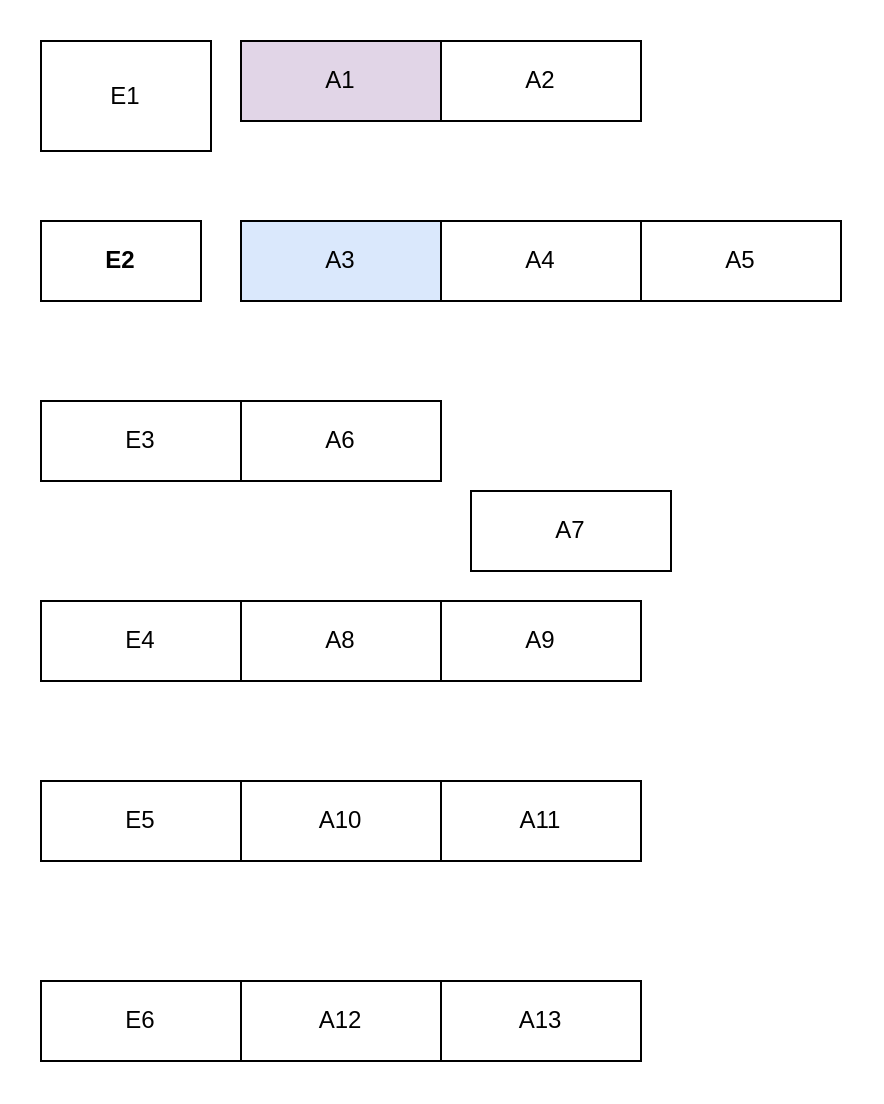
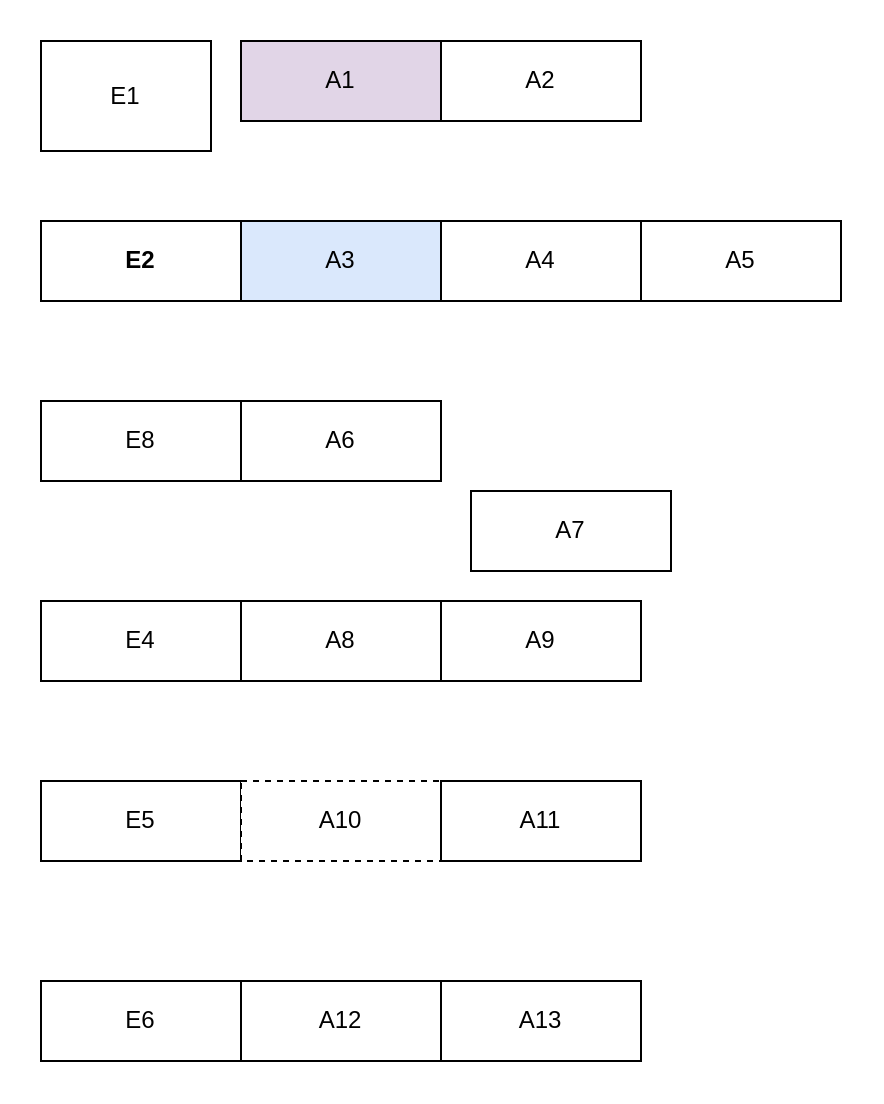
(121, 261) -> (141, 261)
(141, 441) -> (141, 441)
(341, 821) -> (341, 821)
